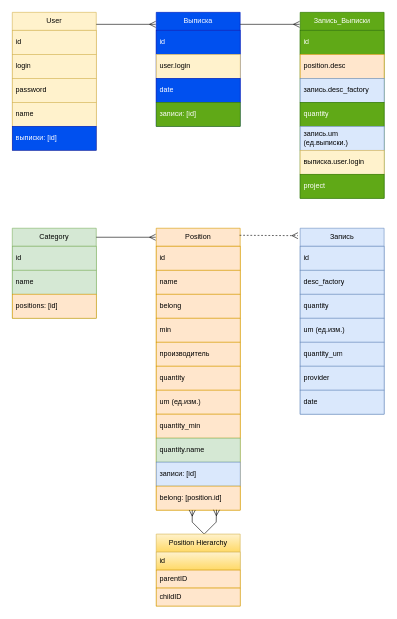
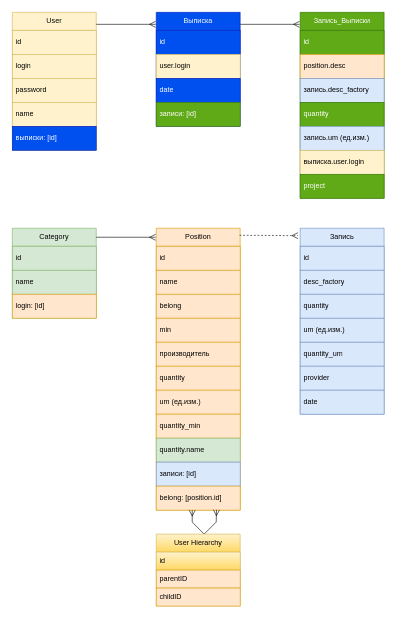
(343, 138) -> (338, 138)
(41, 306) -> (33, 306)
(198, 543) -> (198, 543)
